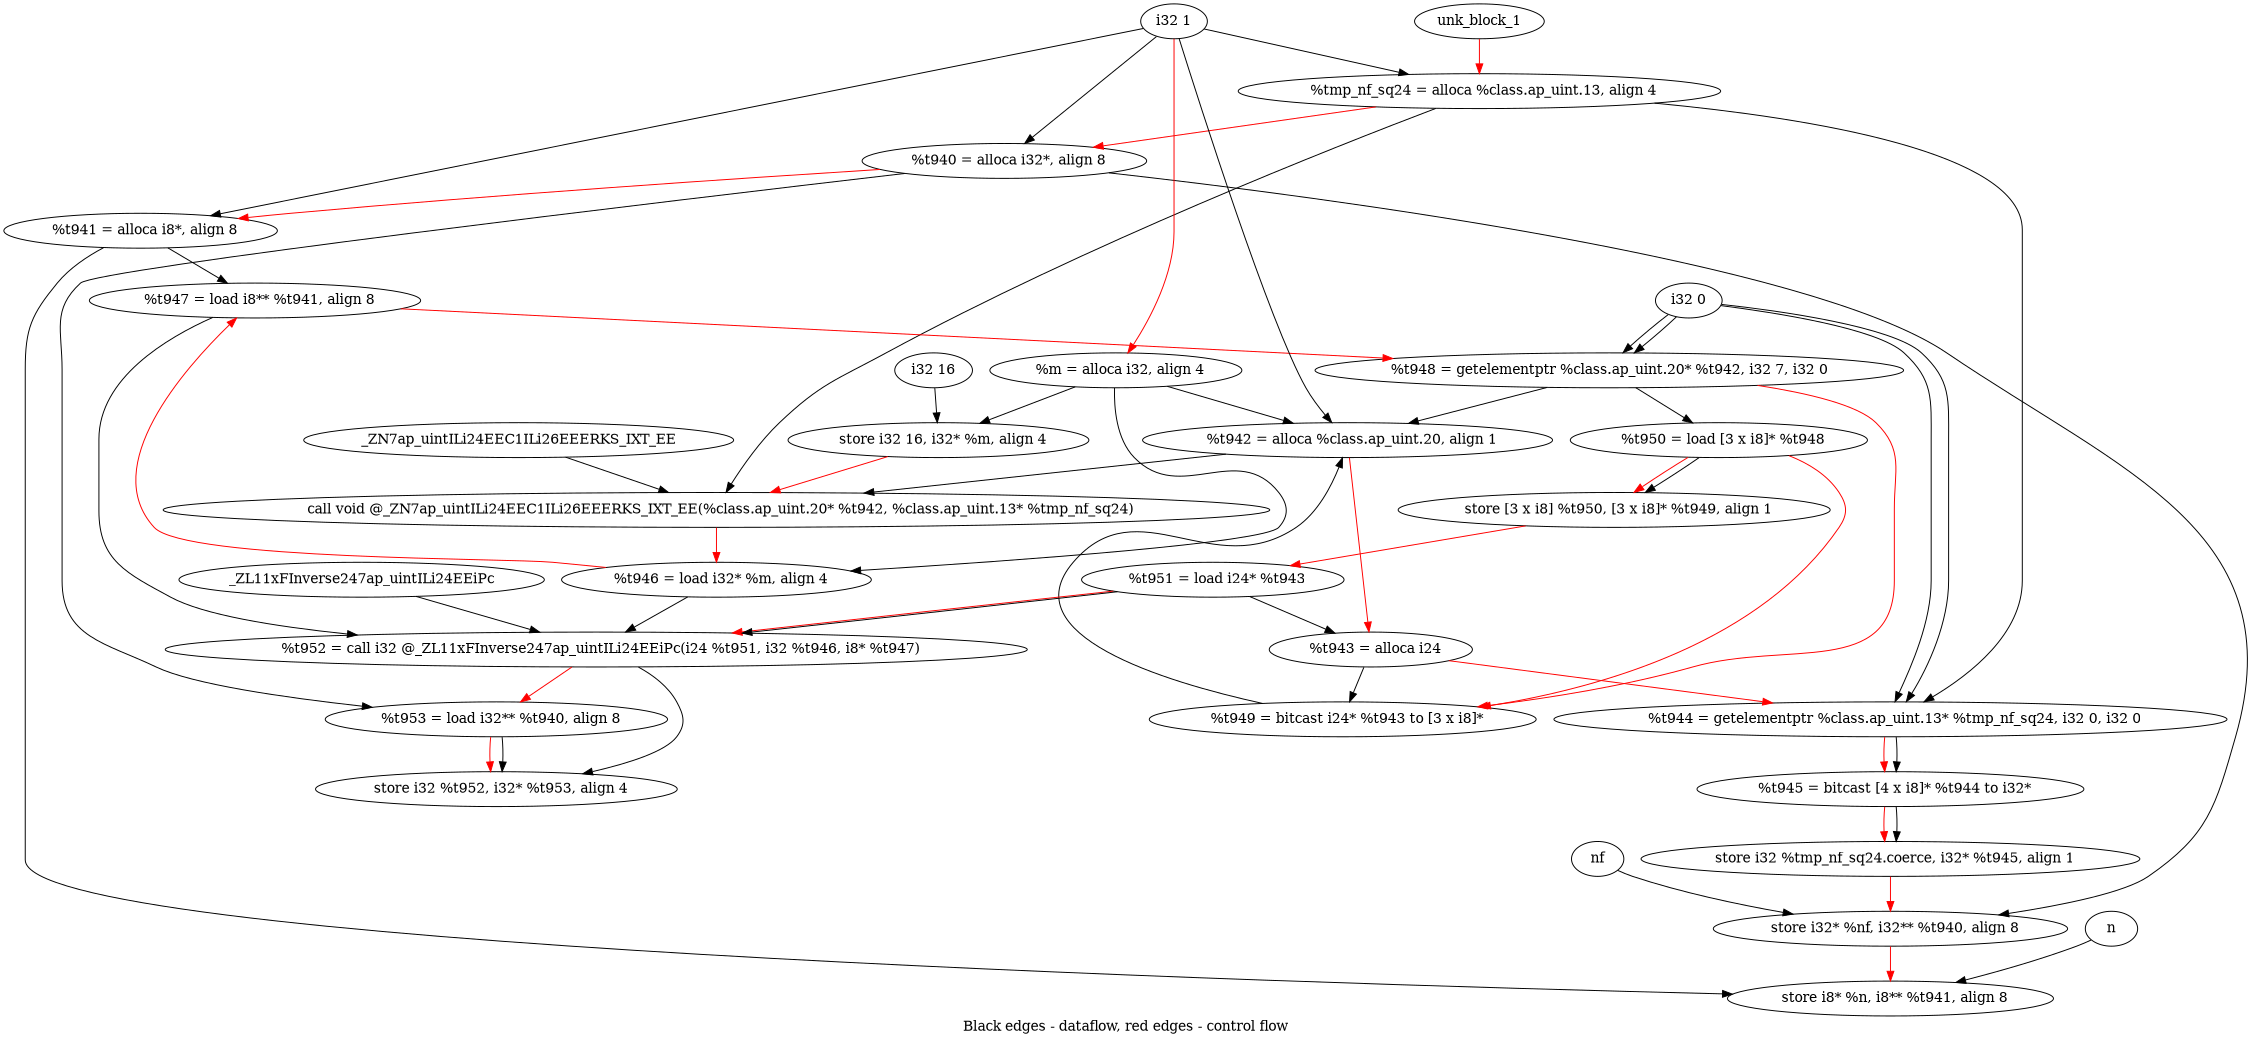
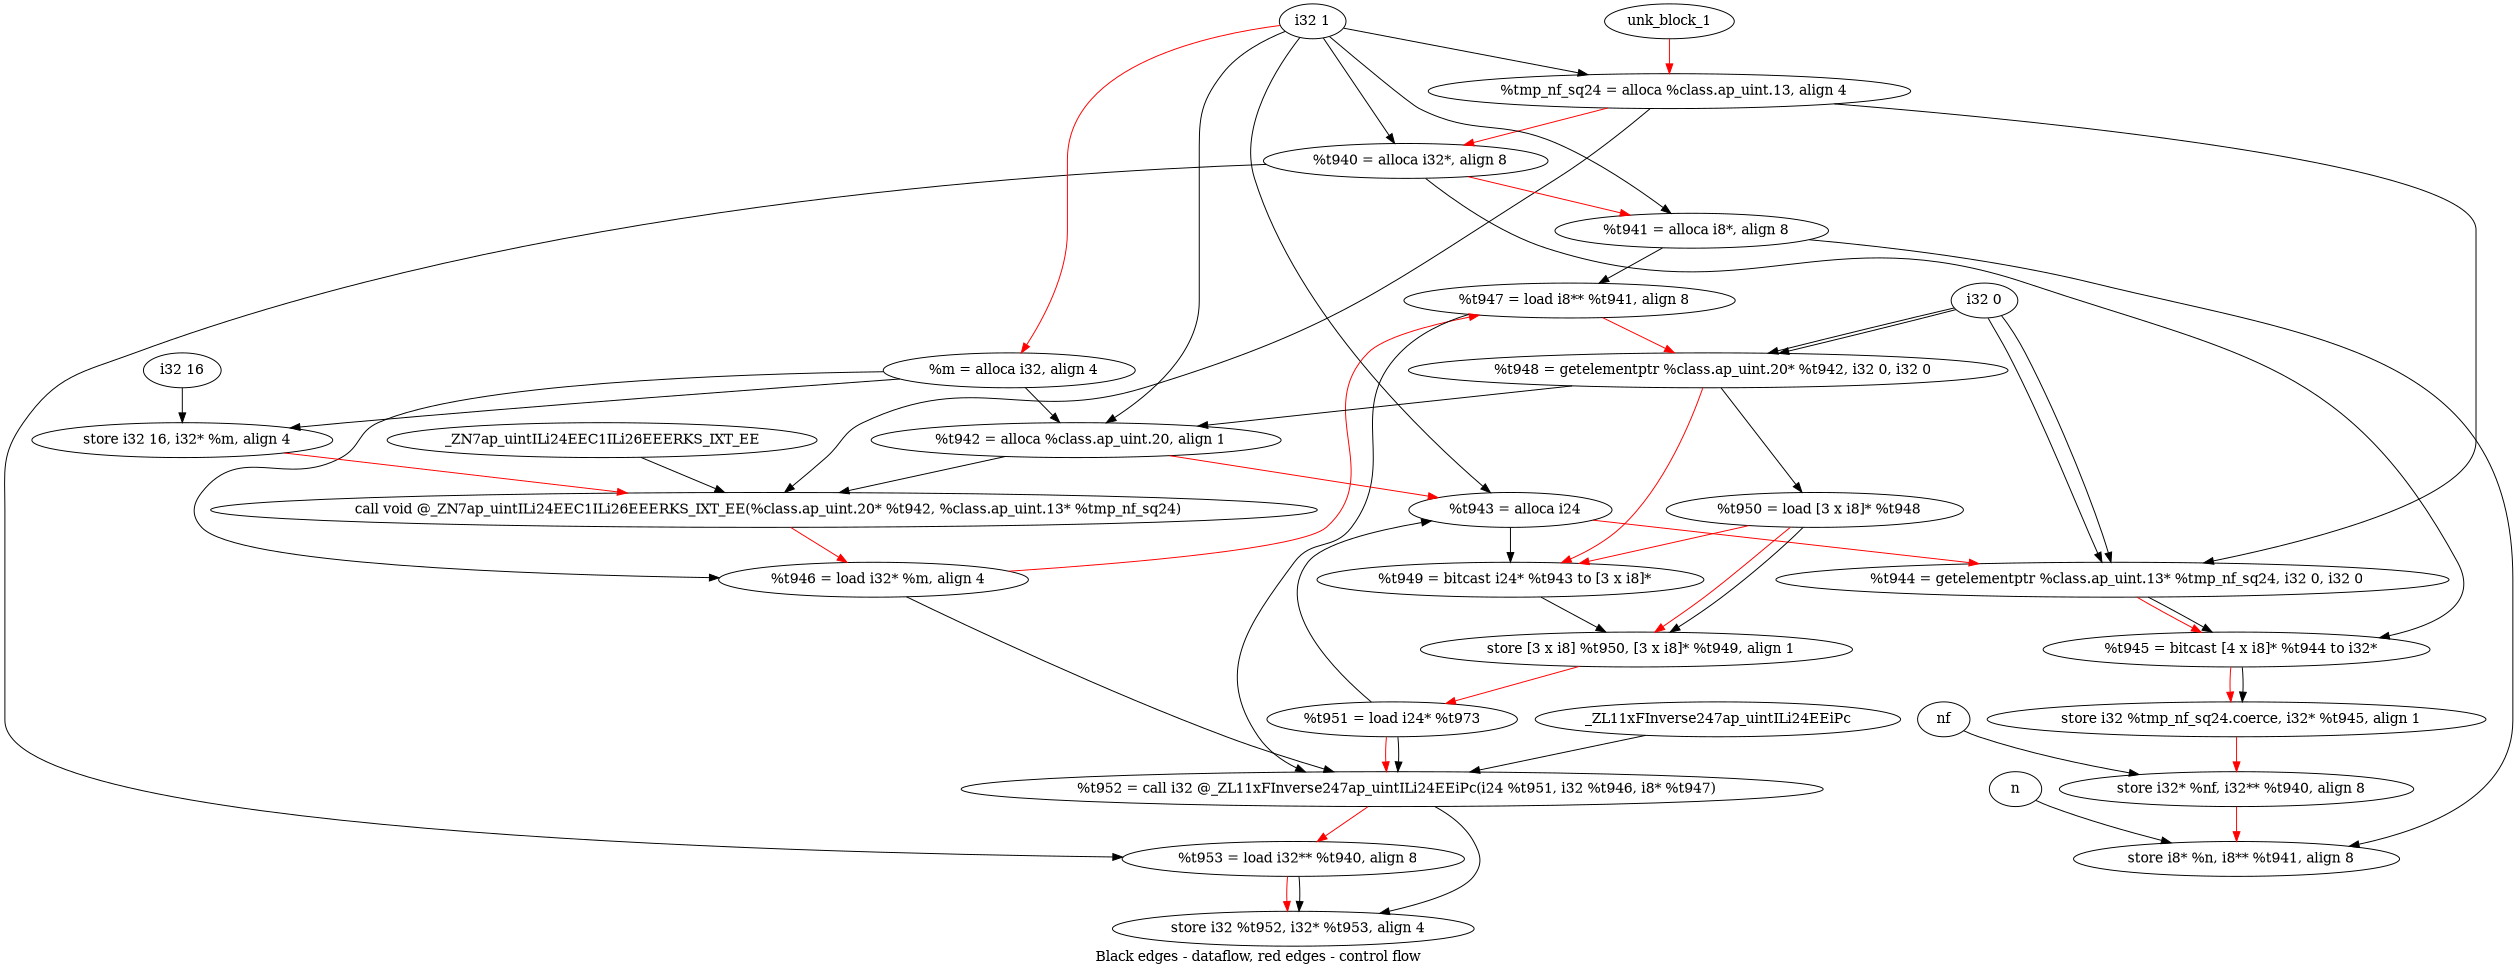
none -> (1305, 284)
(1938, 349) -> (2039, 287)
(1609, 370) -> (1708, 370)
(1097, 542) -> (1569, 612)
(1213, 580) -> (1392, 719)
